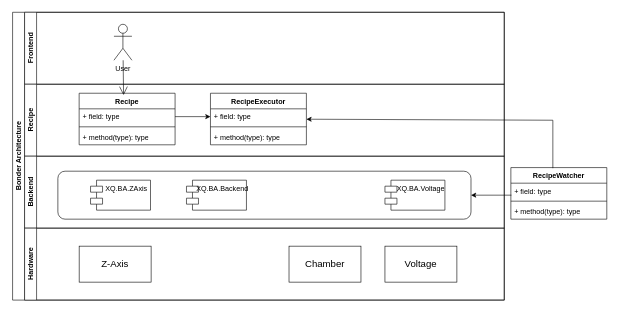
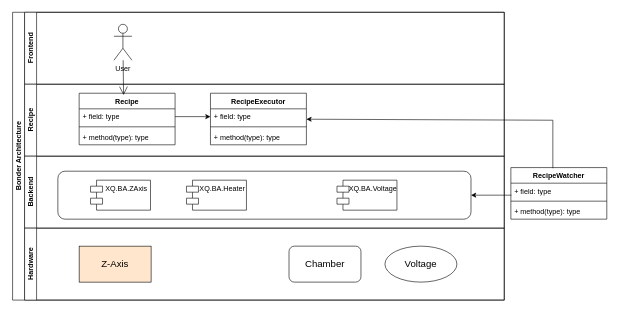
(222, 193) -> (222, 189)
(415, 195) -> (367, 195)
(115, 264) -> (115, 264)
(325, 264) -> (325, 264)
(421, 264) -> (421, 264)
